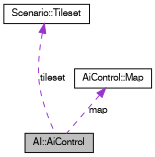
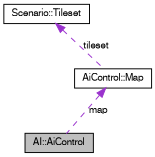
(39, 84) -> (83, 50)
